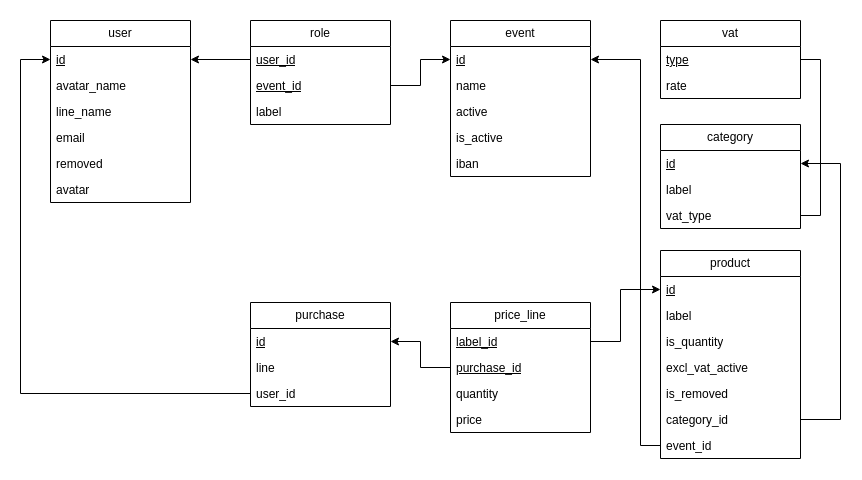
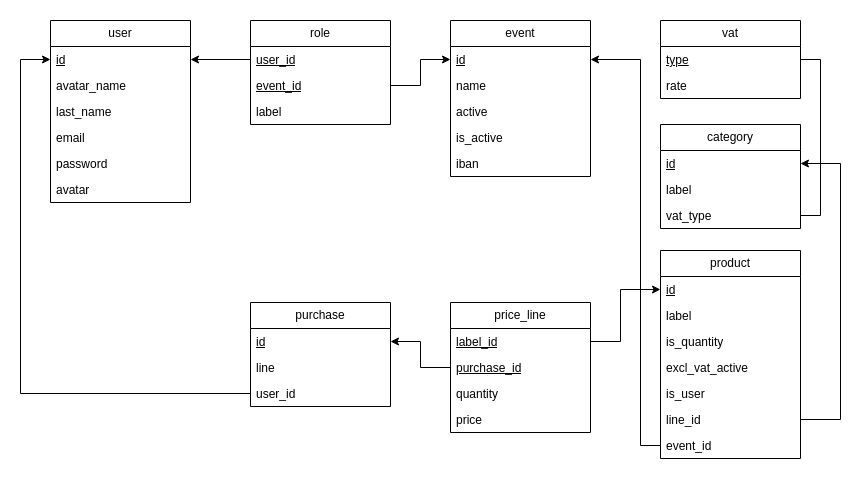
(84, 113) -> (85, 113)
(80, 165) -> (83, 165)
(699, 395) -> (688, 395)
(702, 421) -> (685, 421)
